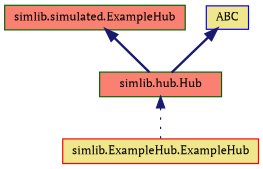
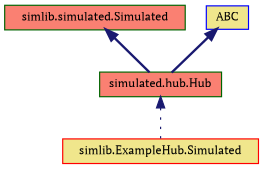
(95, 18) -> (95, 18)
(161, 84) -> (161, 84)
(161, 151) -> (161, 151)
